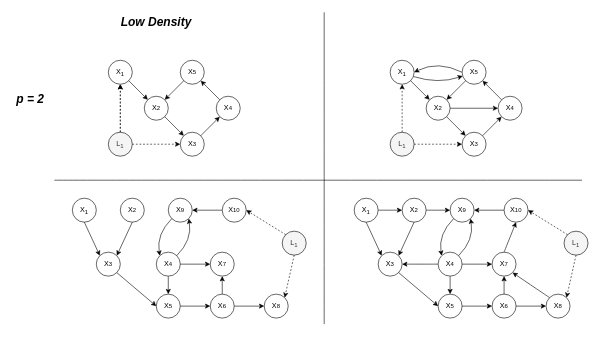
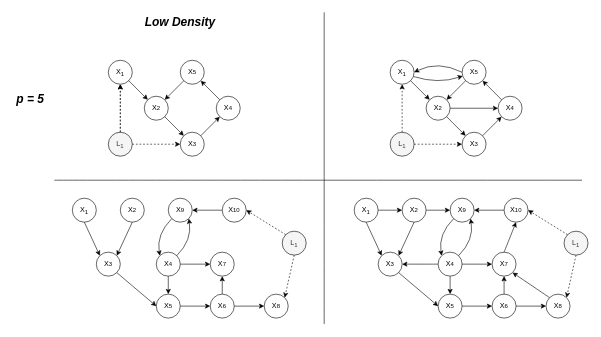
(156, 21) -> (180, 21)
(30, 99) -> (30, 99)
